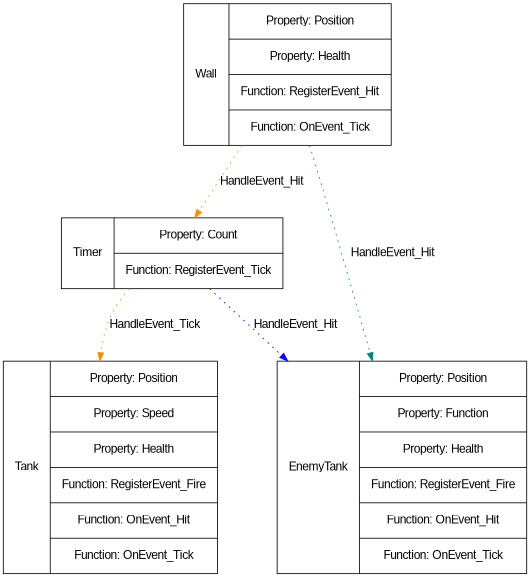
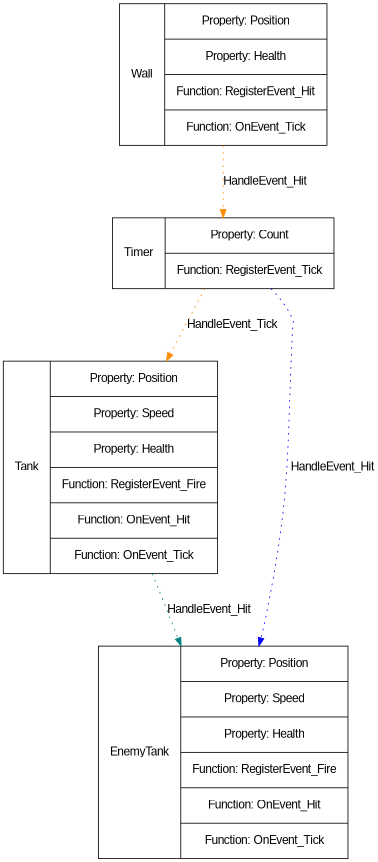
(340, 249) -> (165, 606)
(443, 414) -> (264, 699)
